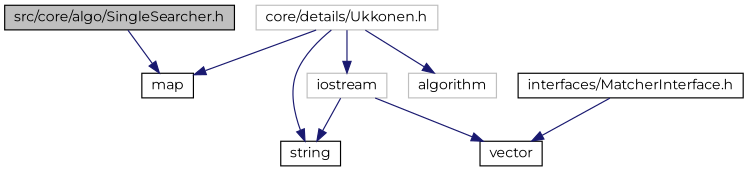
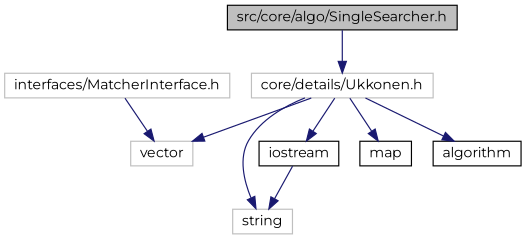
(140, 47) -> (342, 46)
(347, 86) -> (299, 154)
(452, 86) -> (477, 154)
(631, 86) -> (117, 86)
(424, 117) -> (257, 118)
(311, 154) -> (263, 222)
(511, 154) -> (162, 154)
